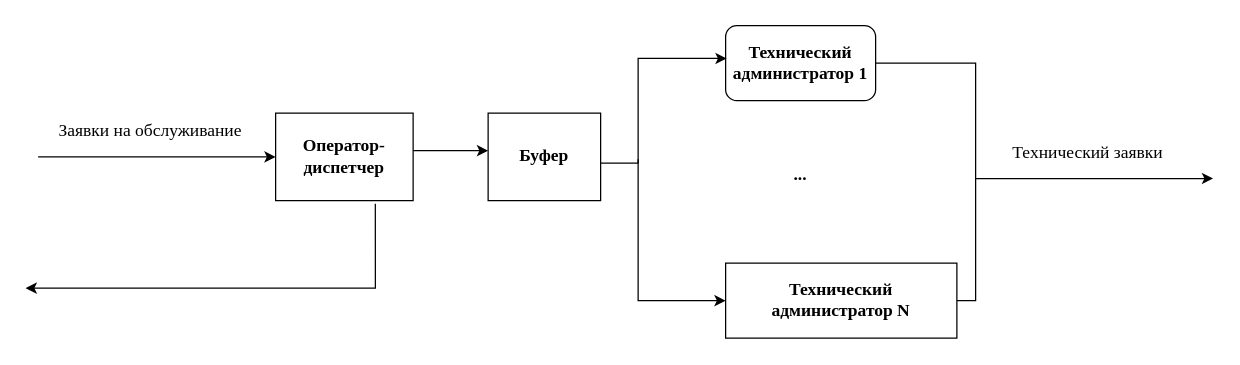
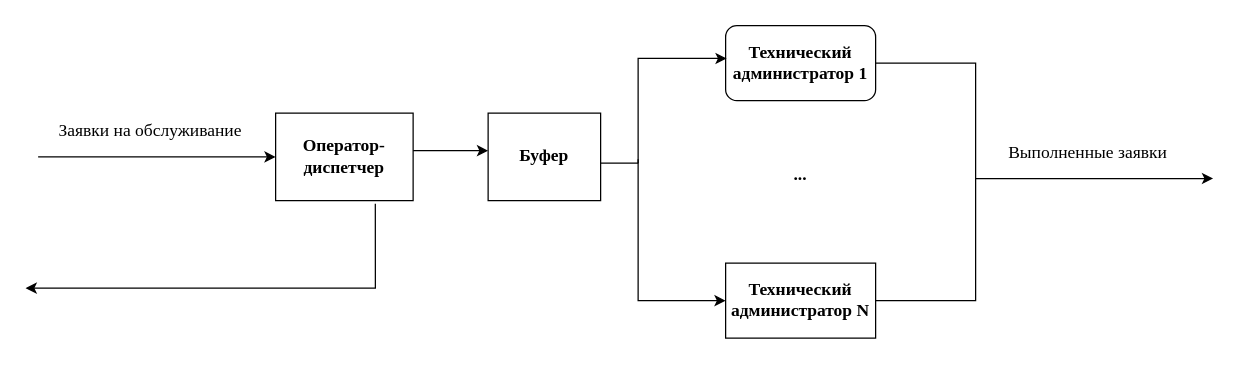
(1088, 153) -> (1088, 153)
(841, 301) -> (801, 301)
